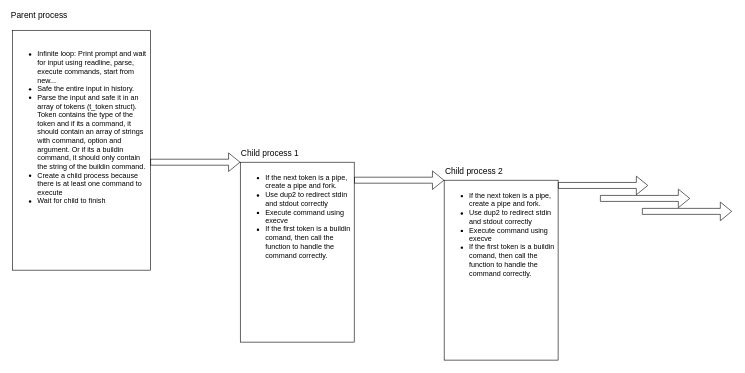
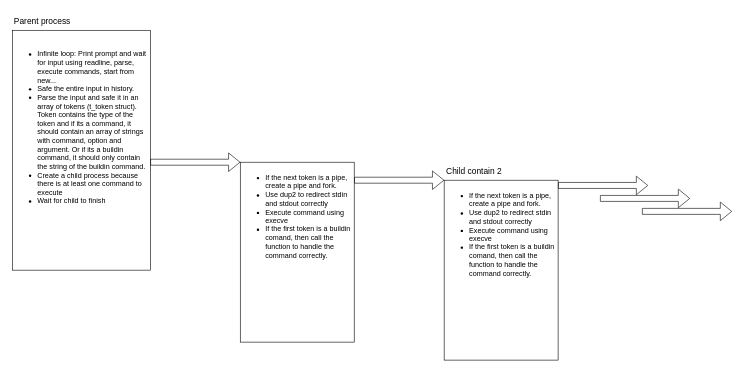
(39, 15) -> (42, 21)
(270, 153) -> none
(474, 171) -> (474, 171)
